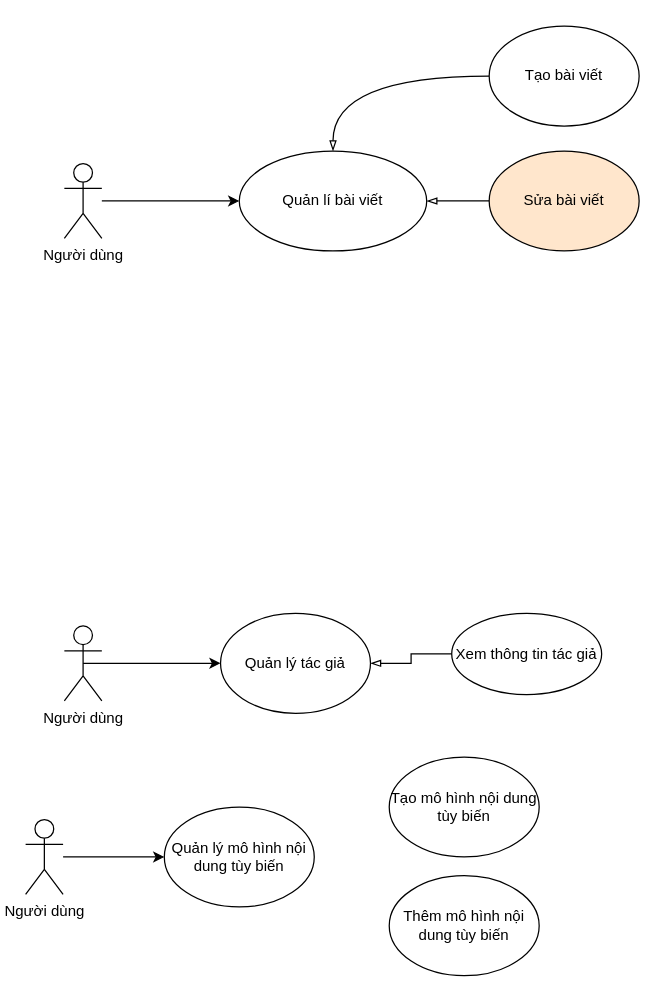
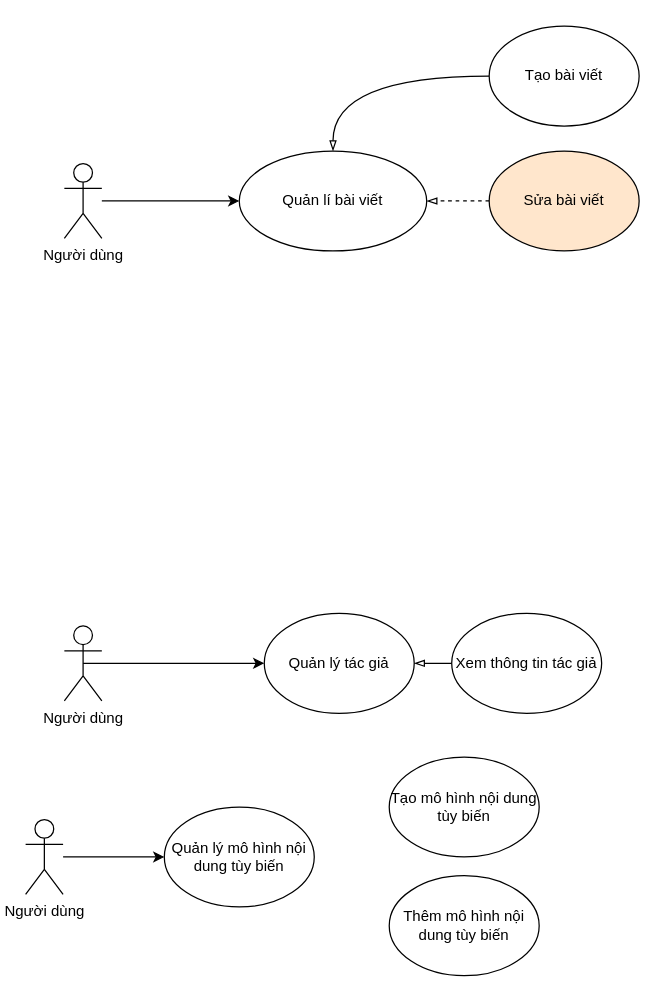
(461, 201) -> (461, 201)
(527, 654) -> (527, 663)
(296, 663) -> (339, 663)
